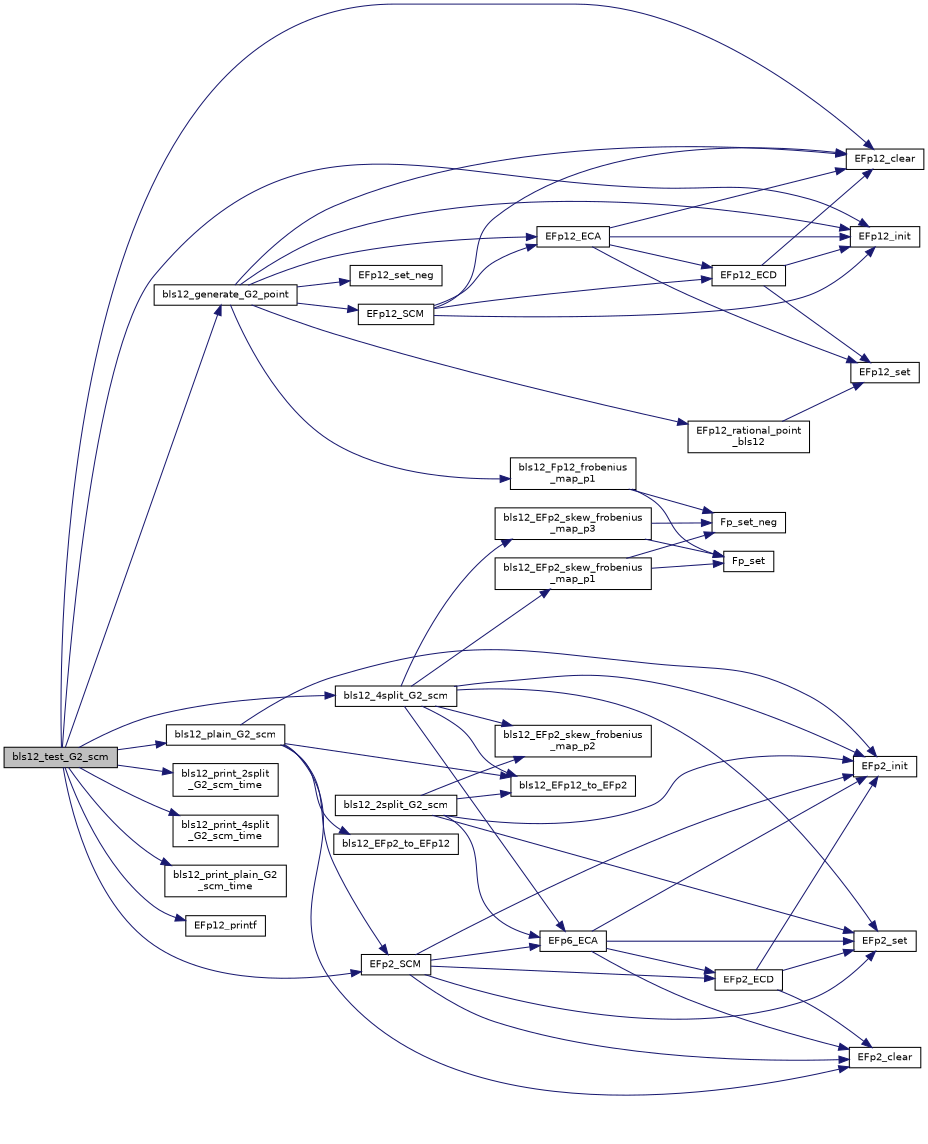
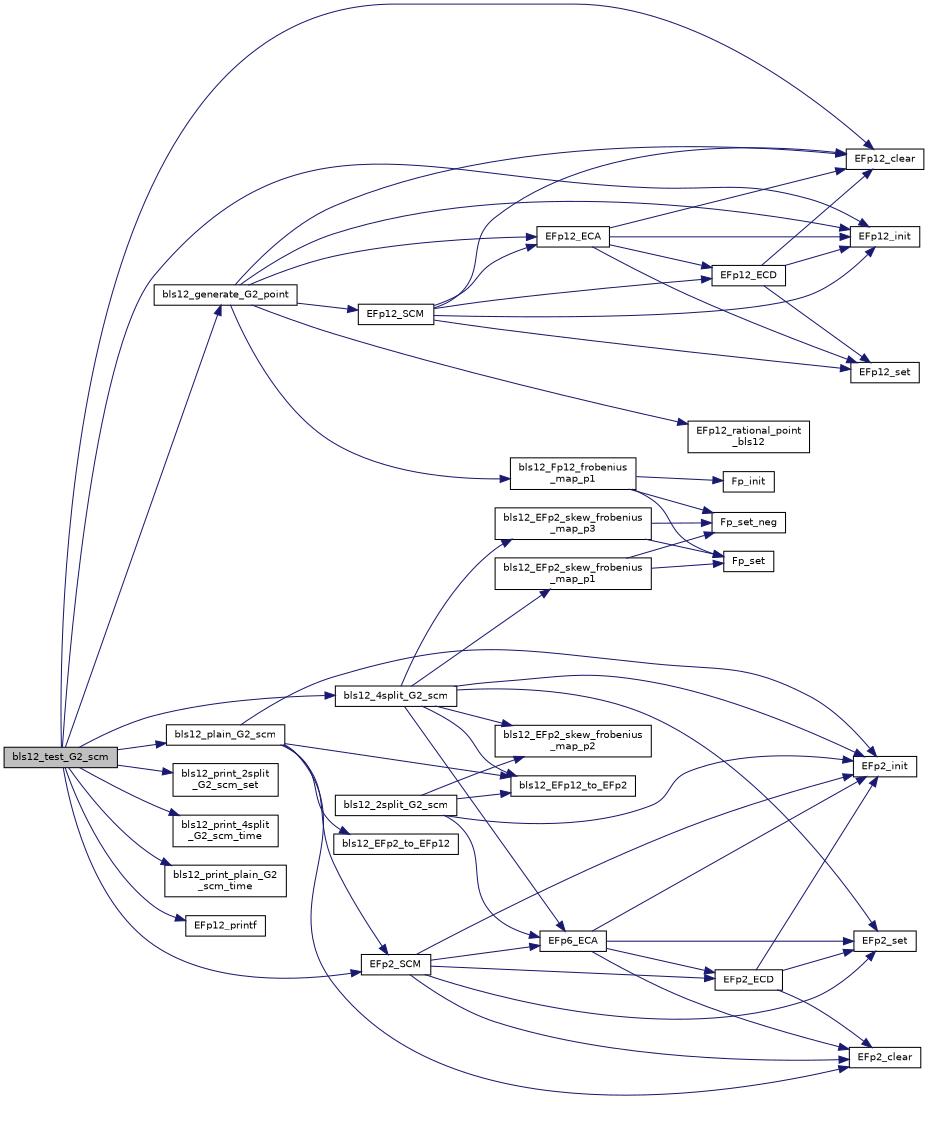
(396, 276) -> none
(818, 404) -> (637, 346)
none -> (749, 482)
(226, 780) -> (226, 780)
(638, 873) -> none
